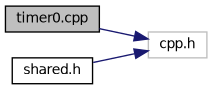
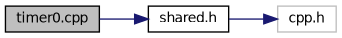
(117, 32) -> (117, 19)
